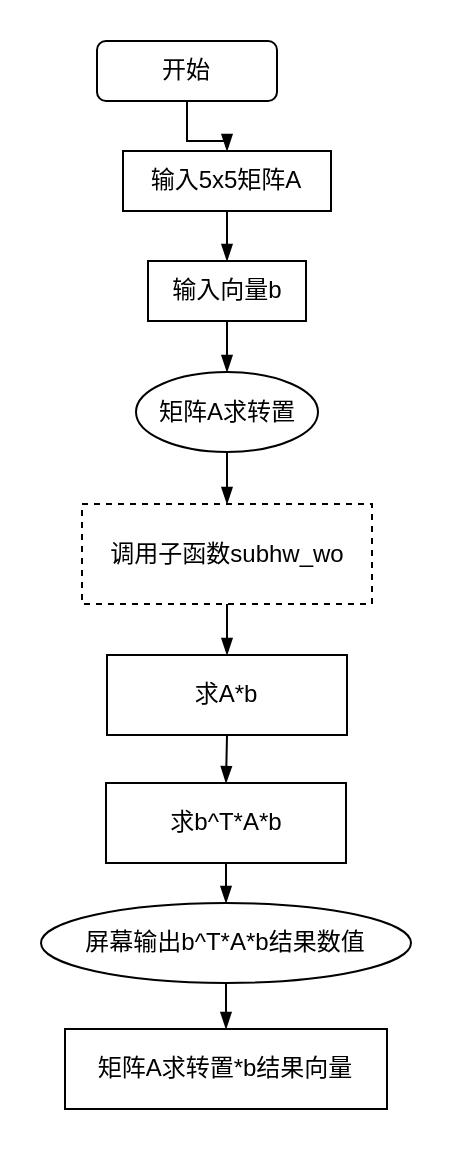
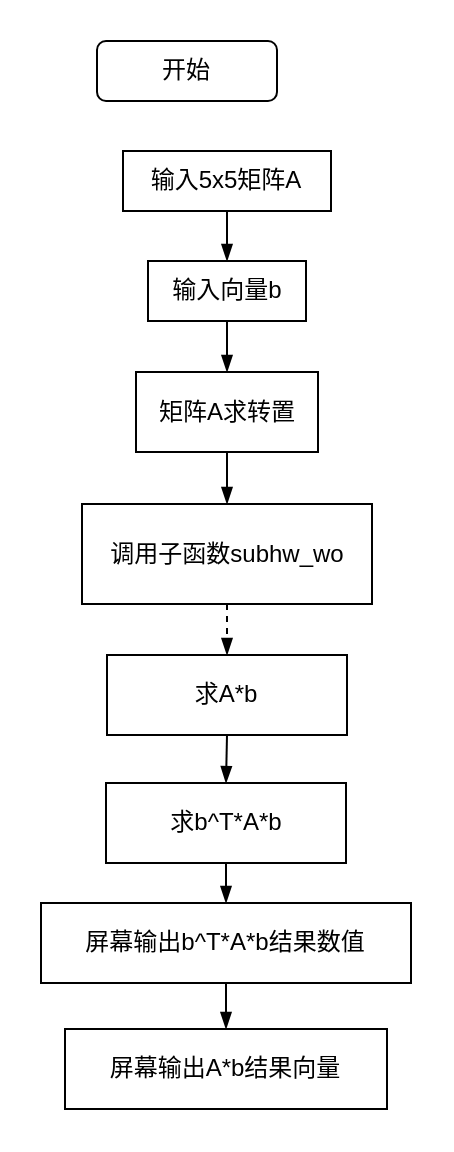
(190, 141) -> none
(227, 412) -> (227, 412)
(227, 554) -> (227, 554)
(227, 621) -> (227, 621)
(226, 943) -> (226, 943)
(226, 1069) -> (226, 1069)
